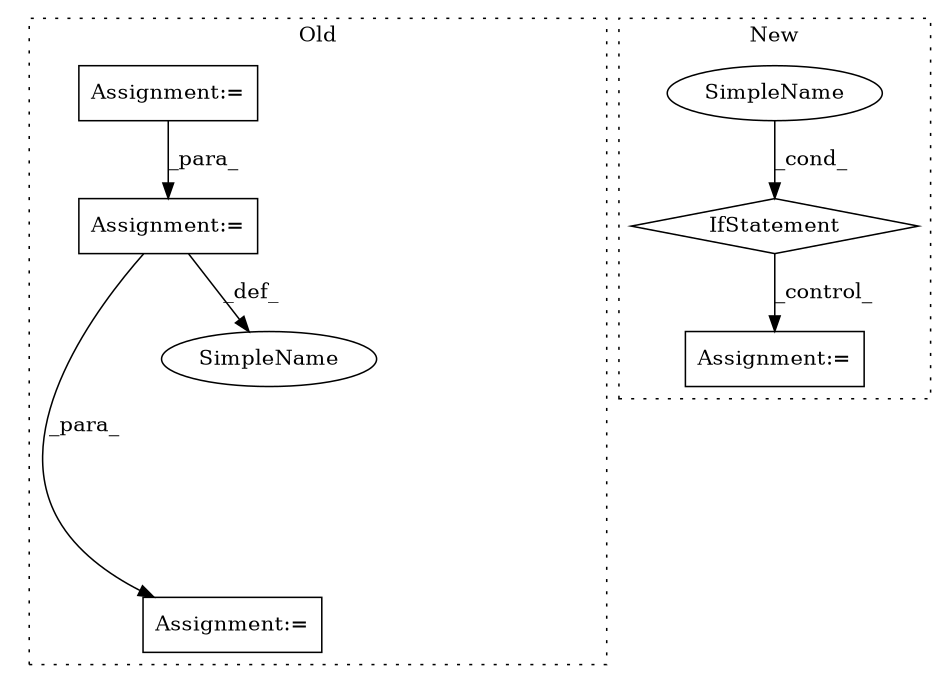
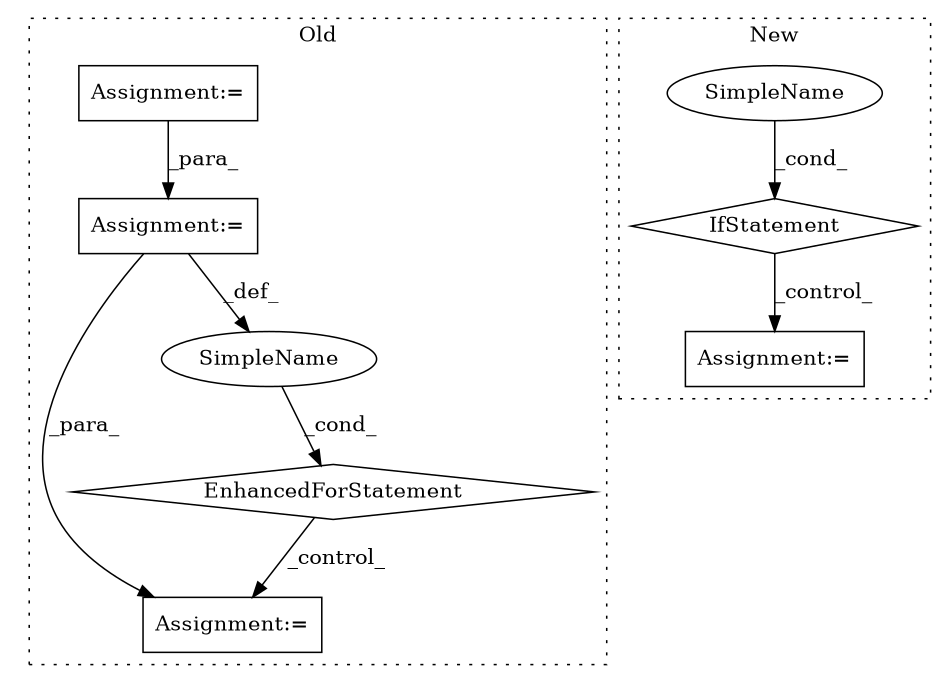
none -> (333, 492)
